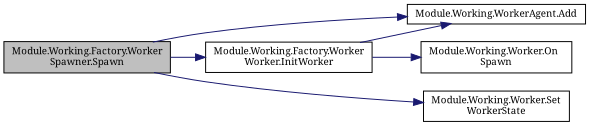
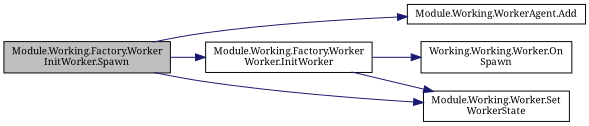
(401, 34) -> (388, 81)
(87, 57) -> (87, 57)
(496, 57) -> (496, 57)
